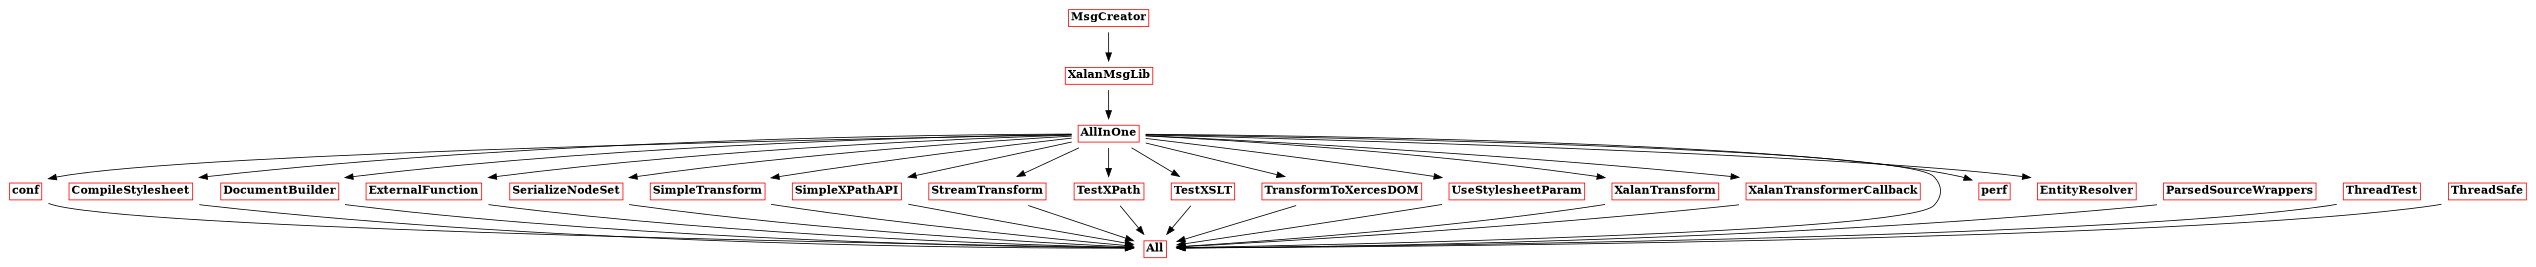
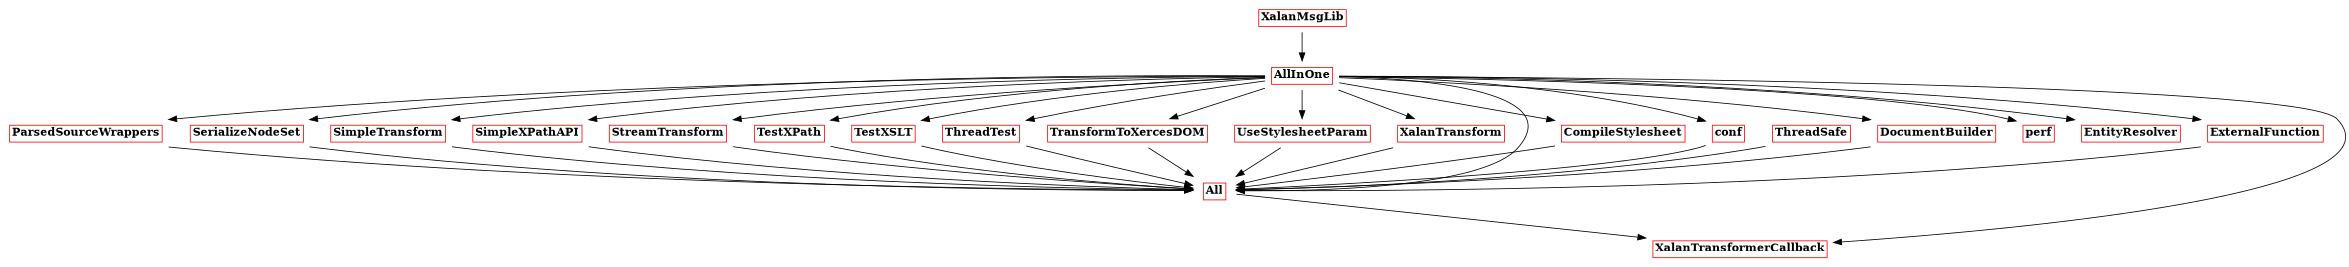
(1109, 18) -> none
none -> (530, 94)
none -> (1149, 98)
(1462, 229) -> (1437, 216)
